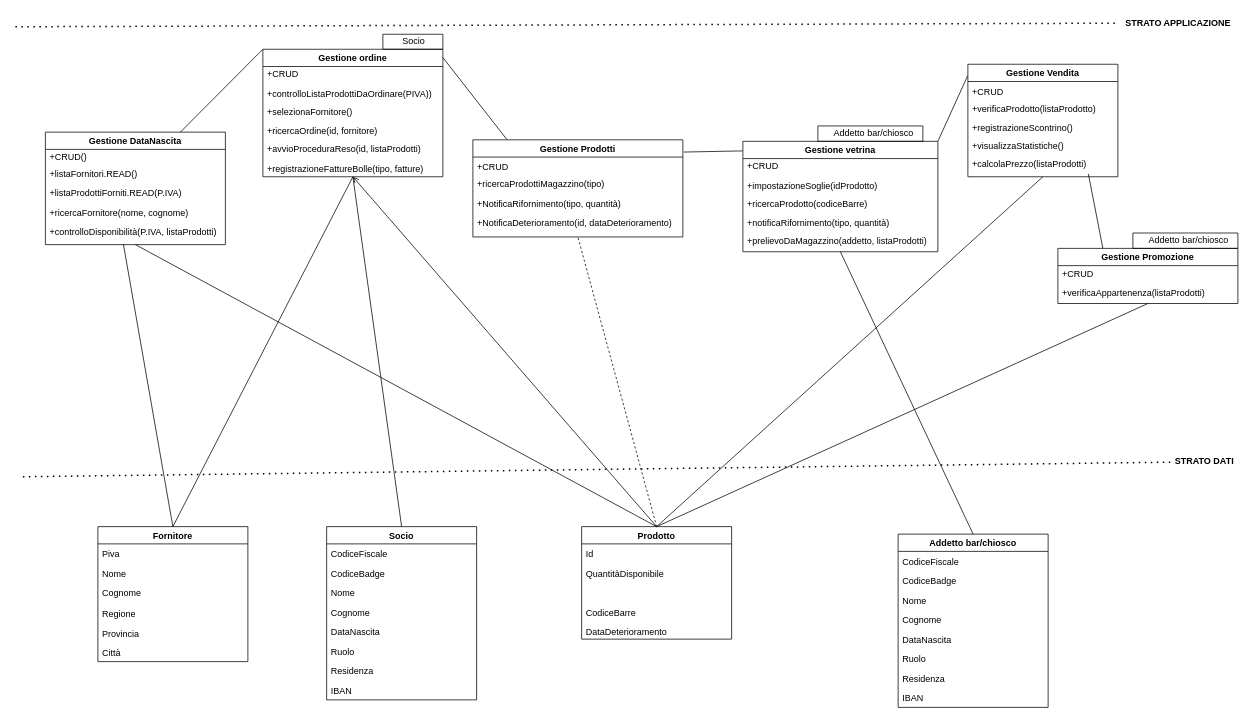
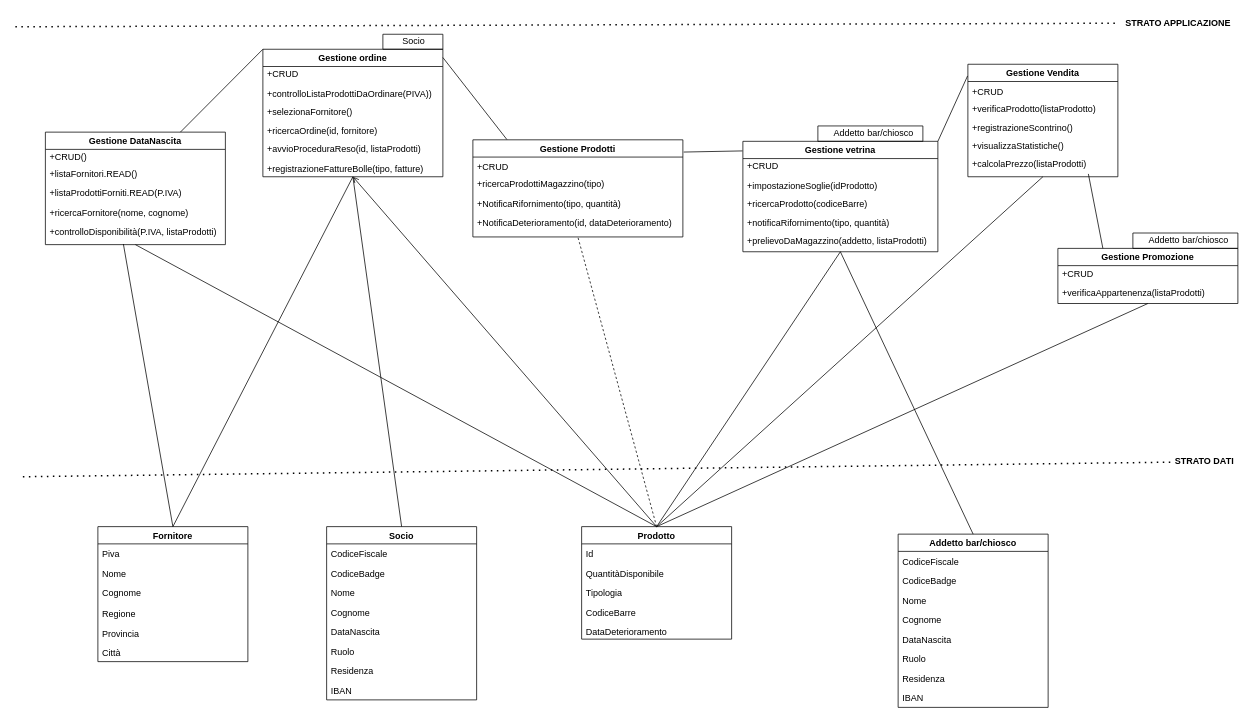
none -> (751, 386)
none -> (657, 593)
